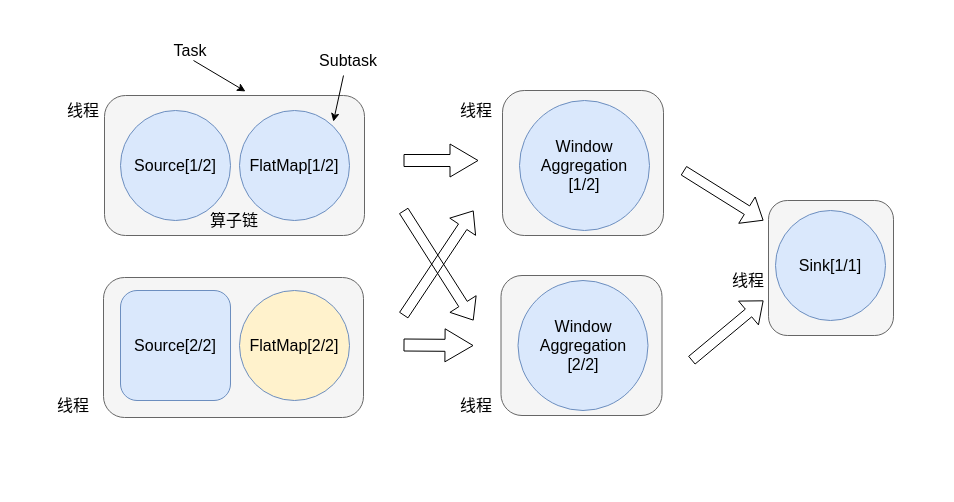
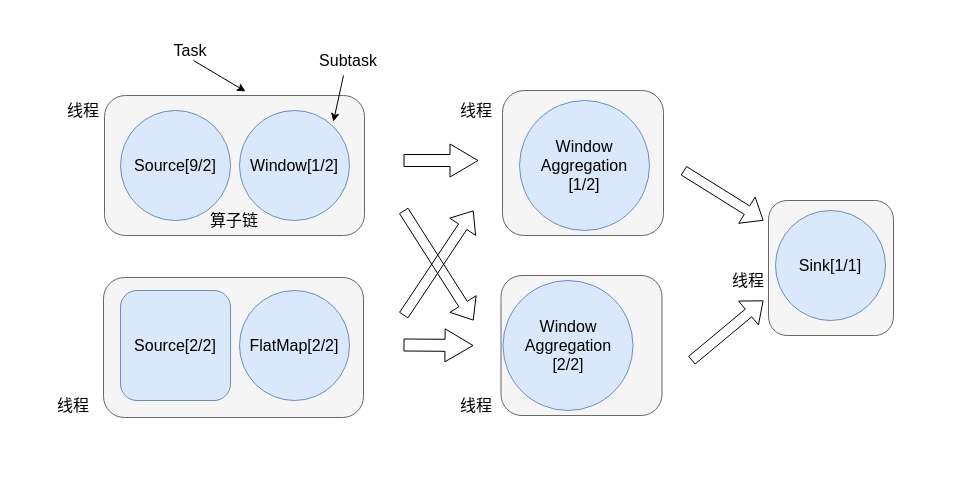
(176, 166) -> (176, 166)
(295, 166) -> (295, 166)
(295, 346) -> (295, 346)
(583, 346) -> (568, 346)
